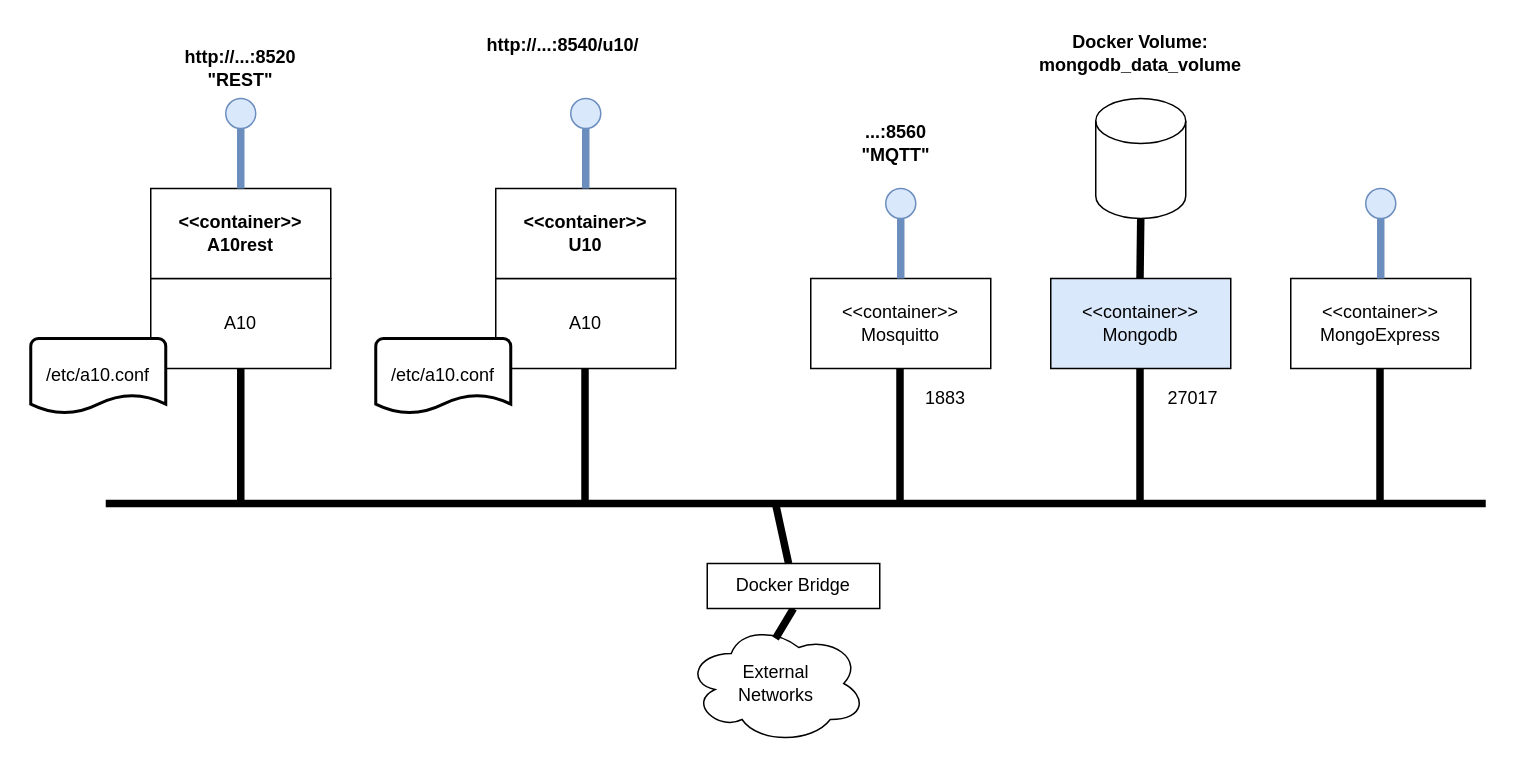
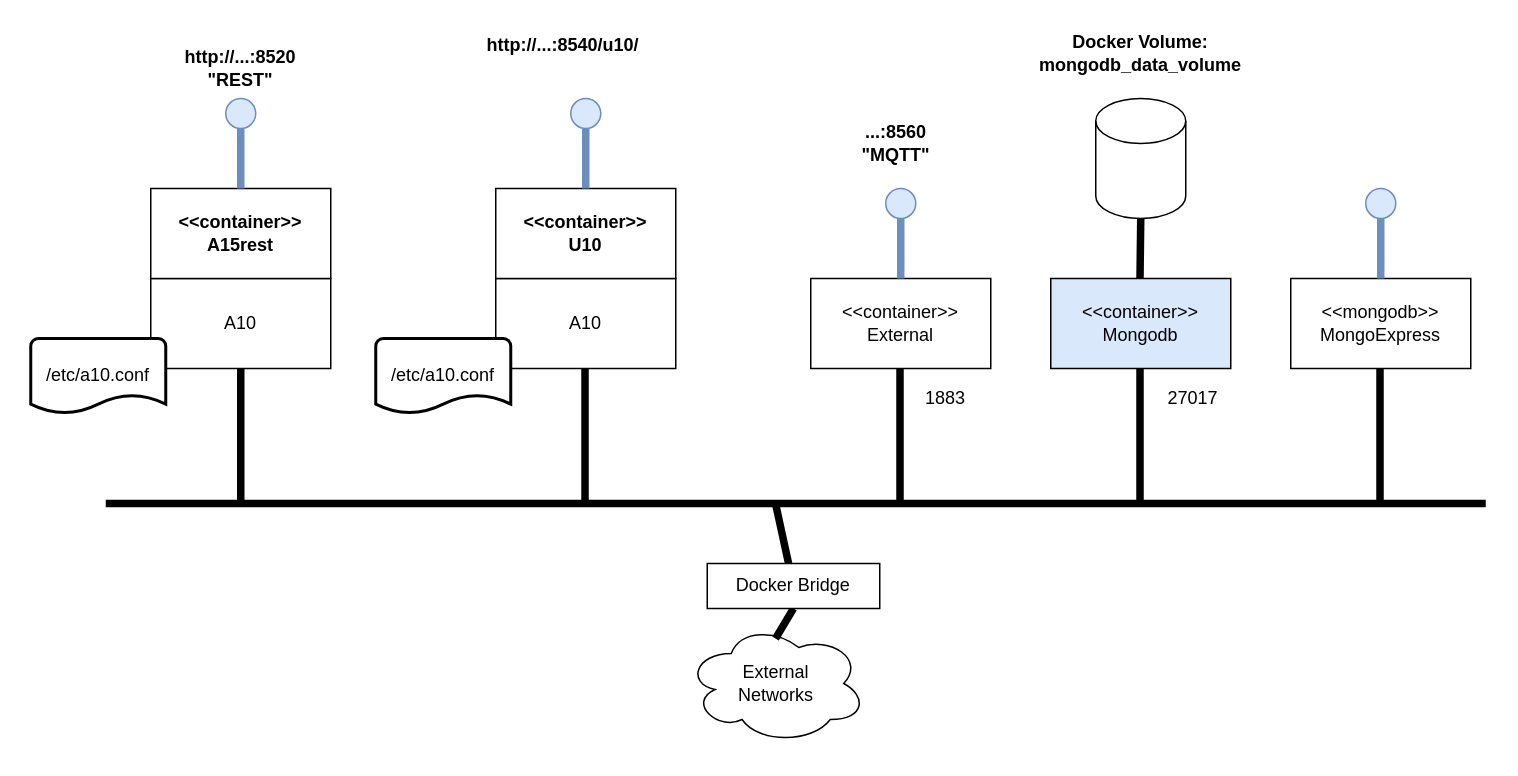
(241, 233) -> (241, 233)
(901, 323) -> (901, 323)
(1381, 323) -> (1381, 323)
